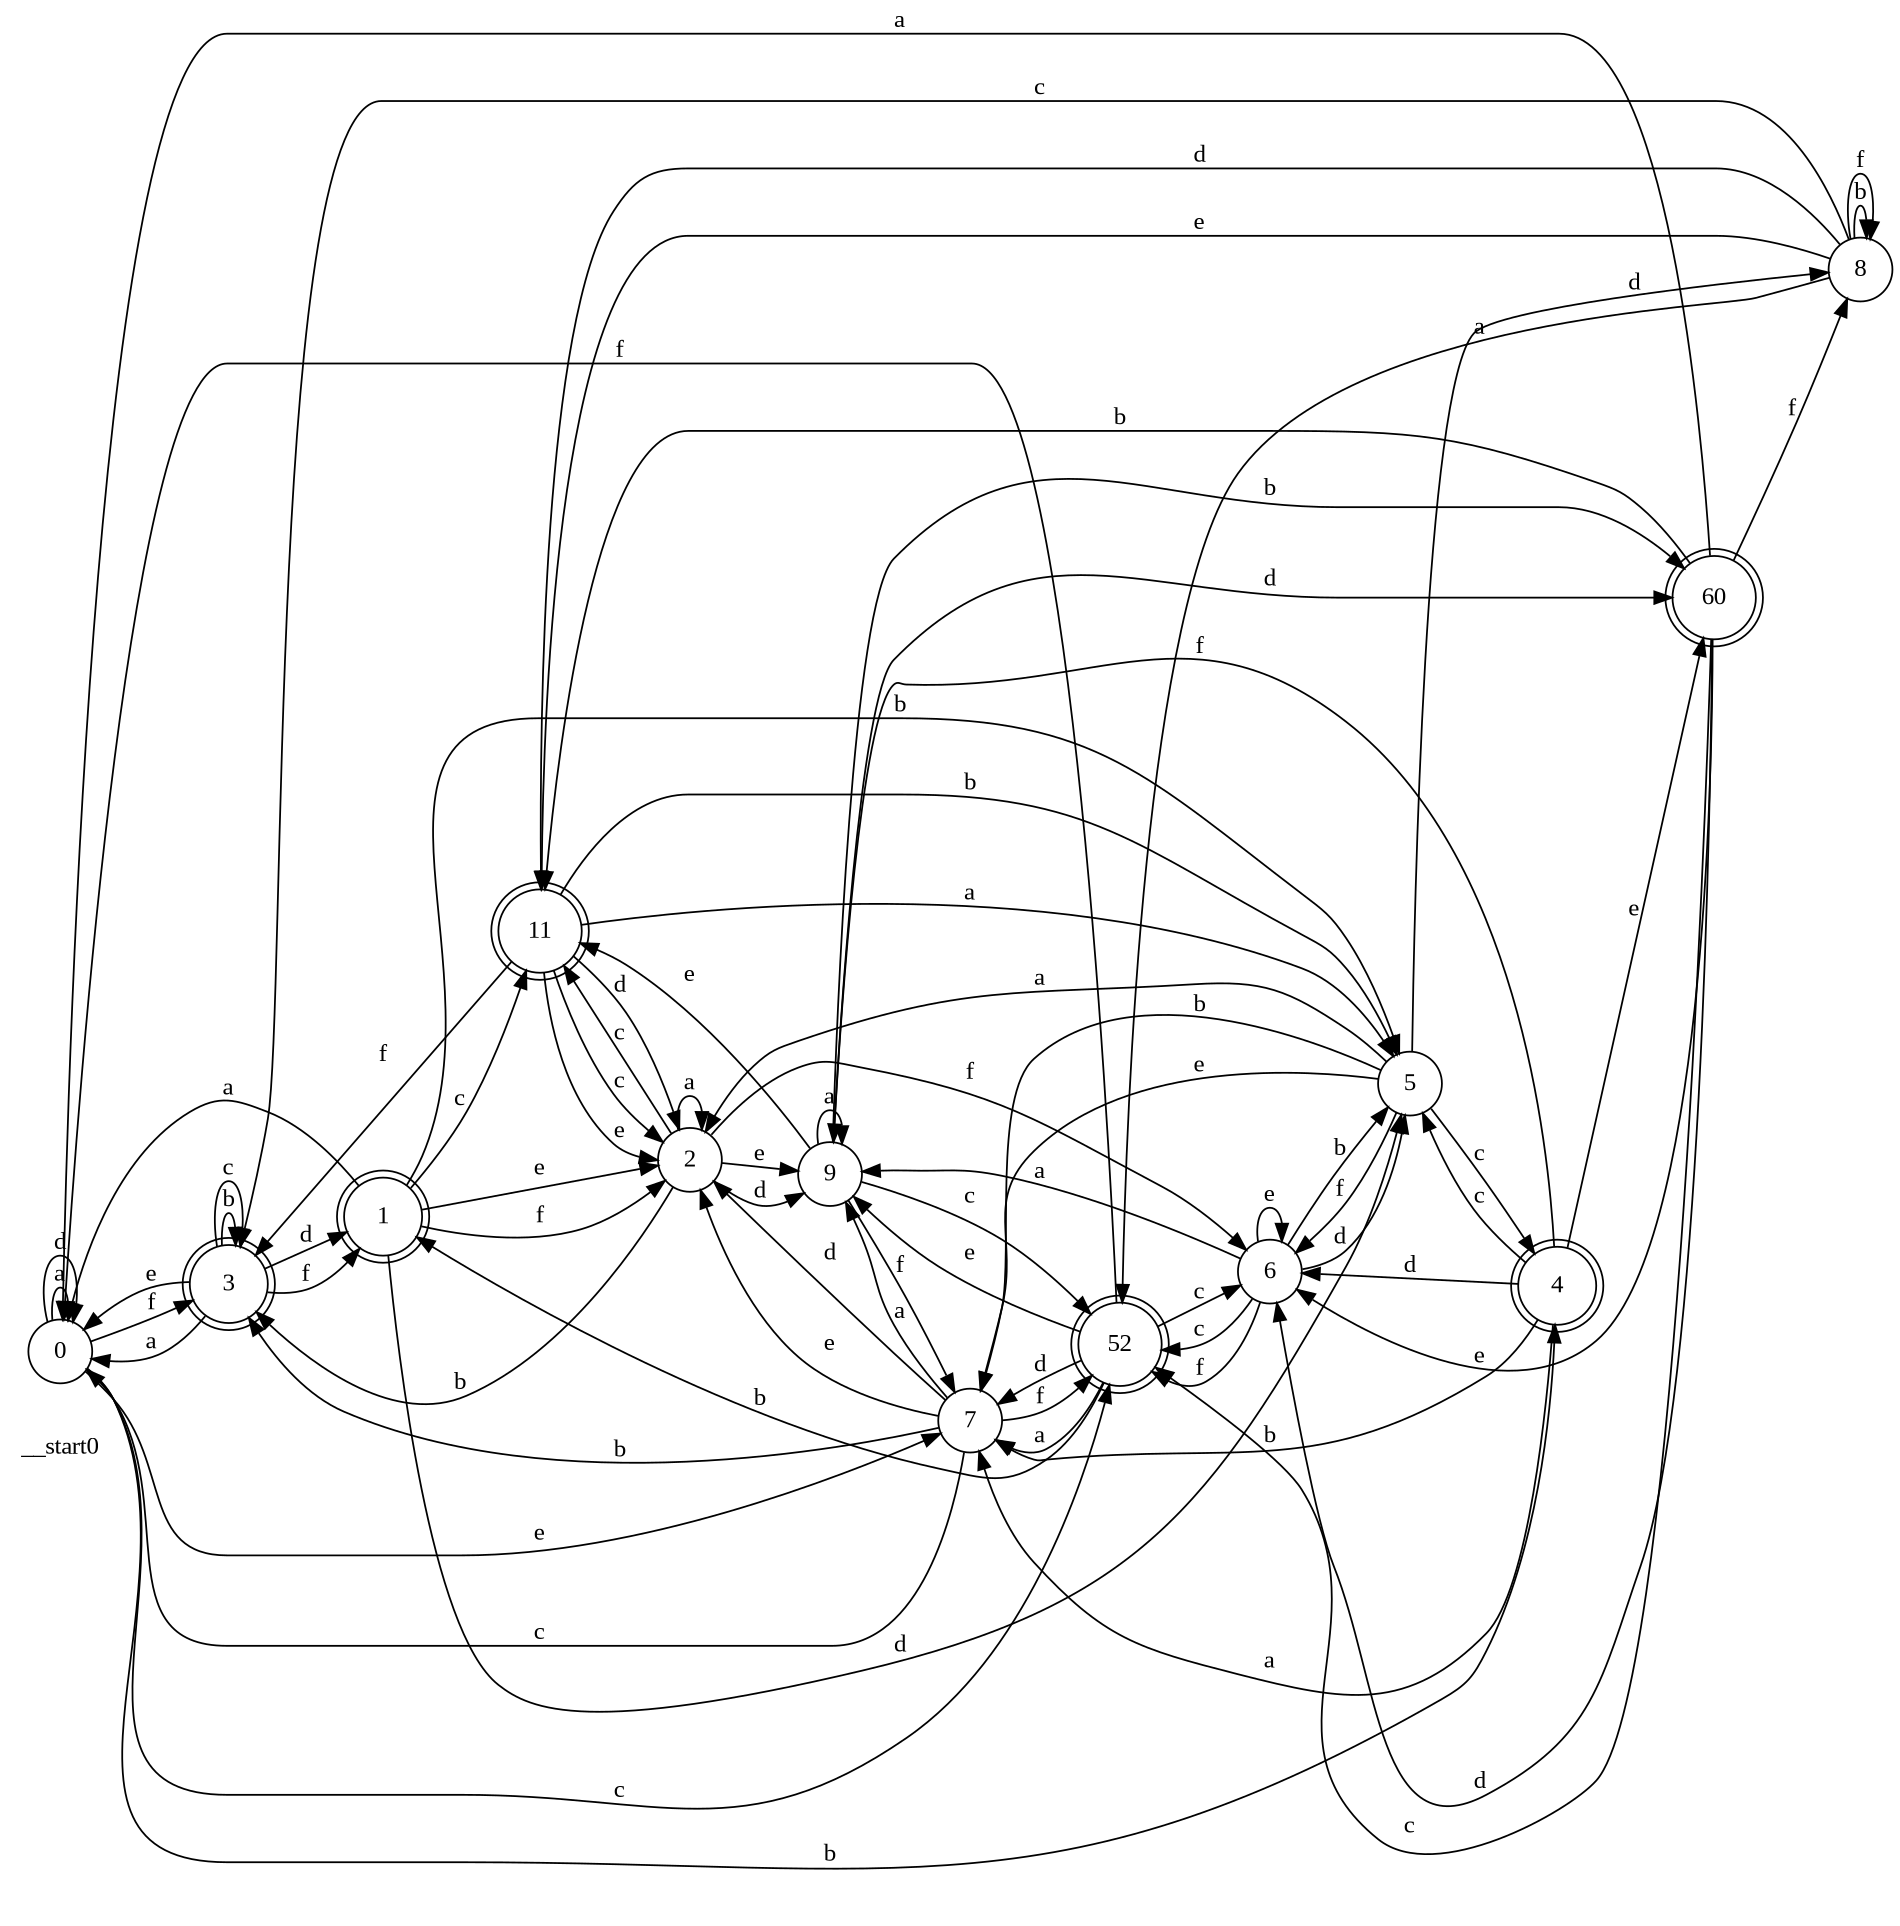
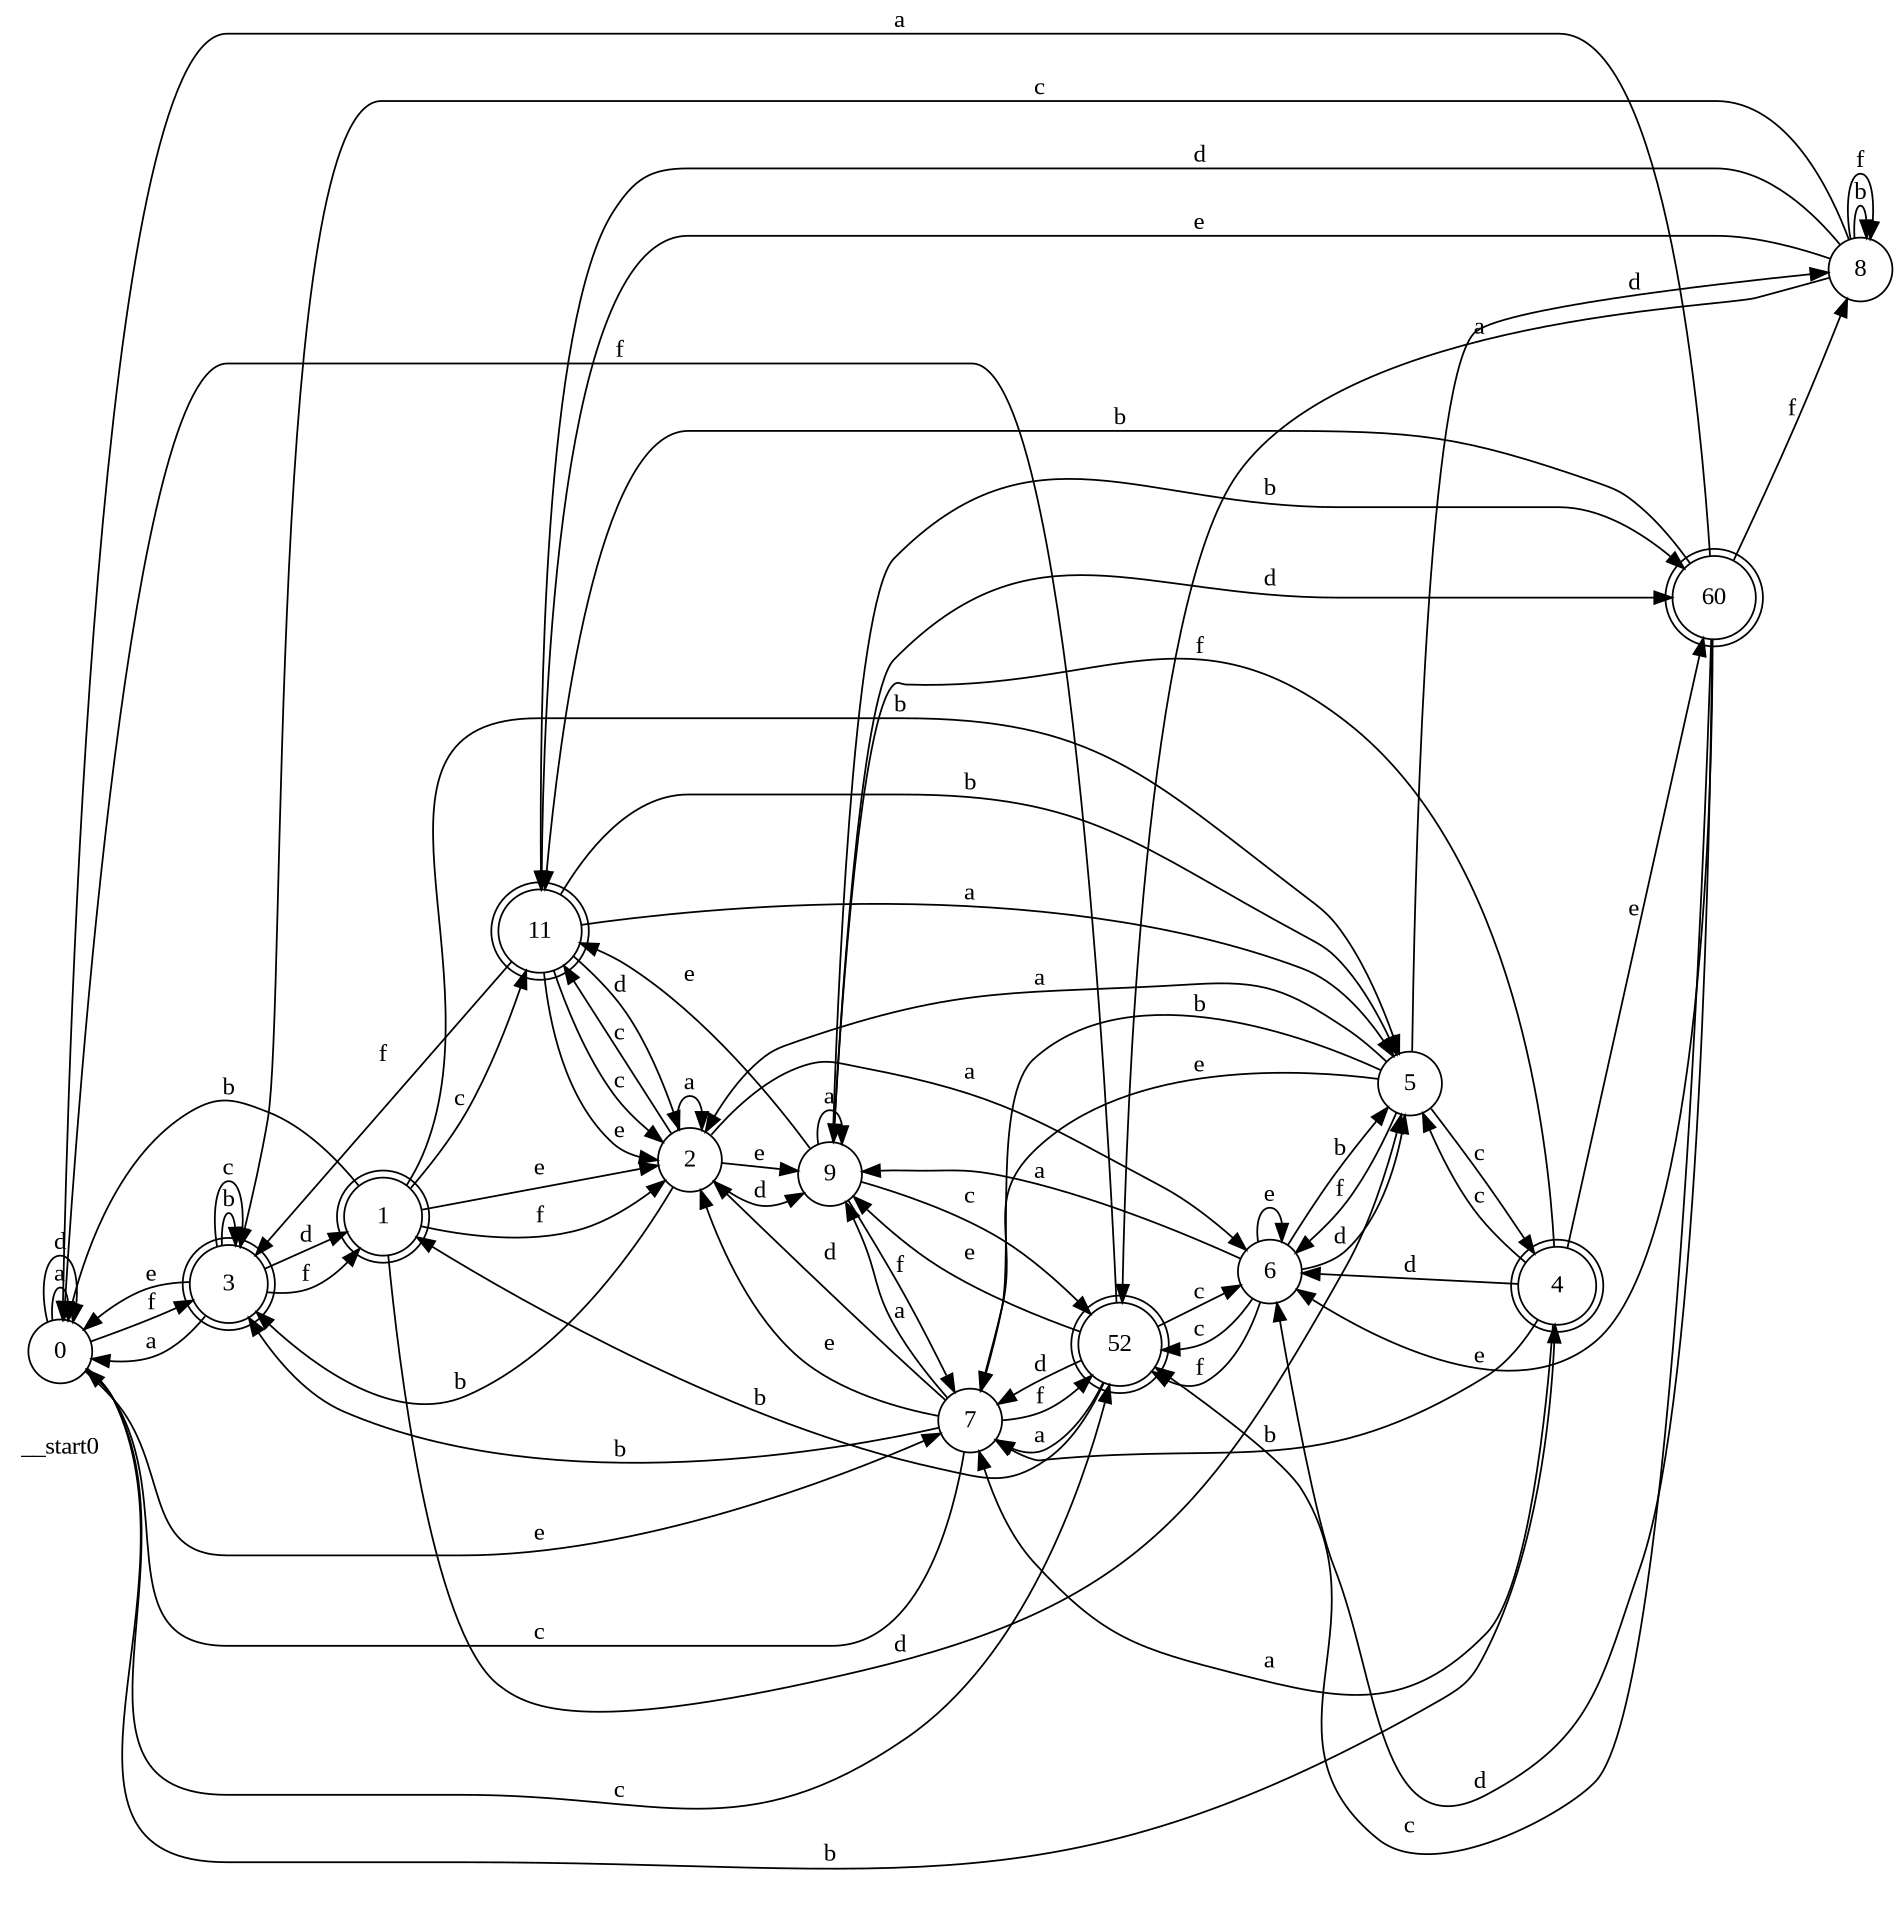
(970, 1072) -> (970, 1072)
(229, 1088) -> (229, 1088)
